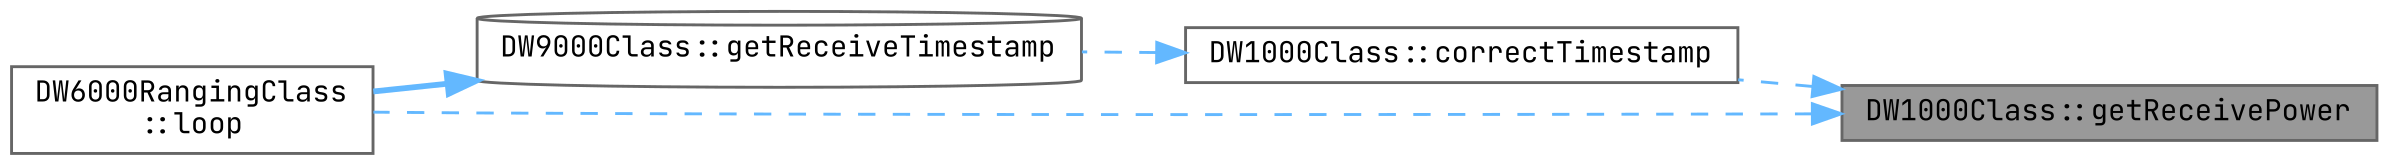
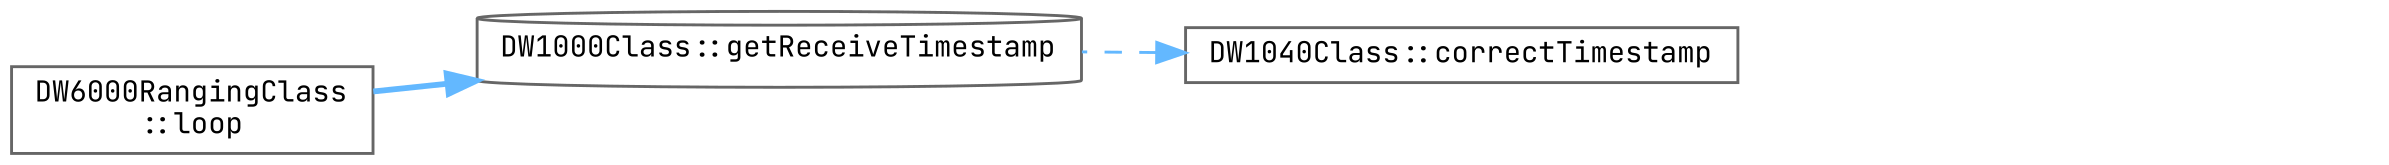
(779, 49) -> (779, 49)
(1462, 55) -> (1462, 55)
(2109, 113) -> none
